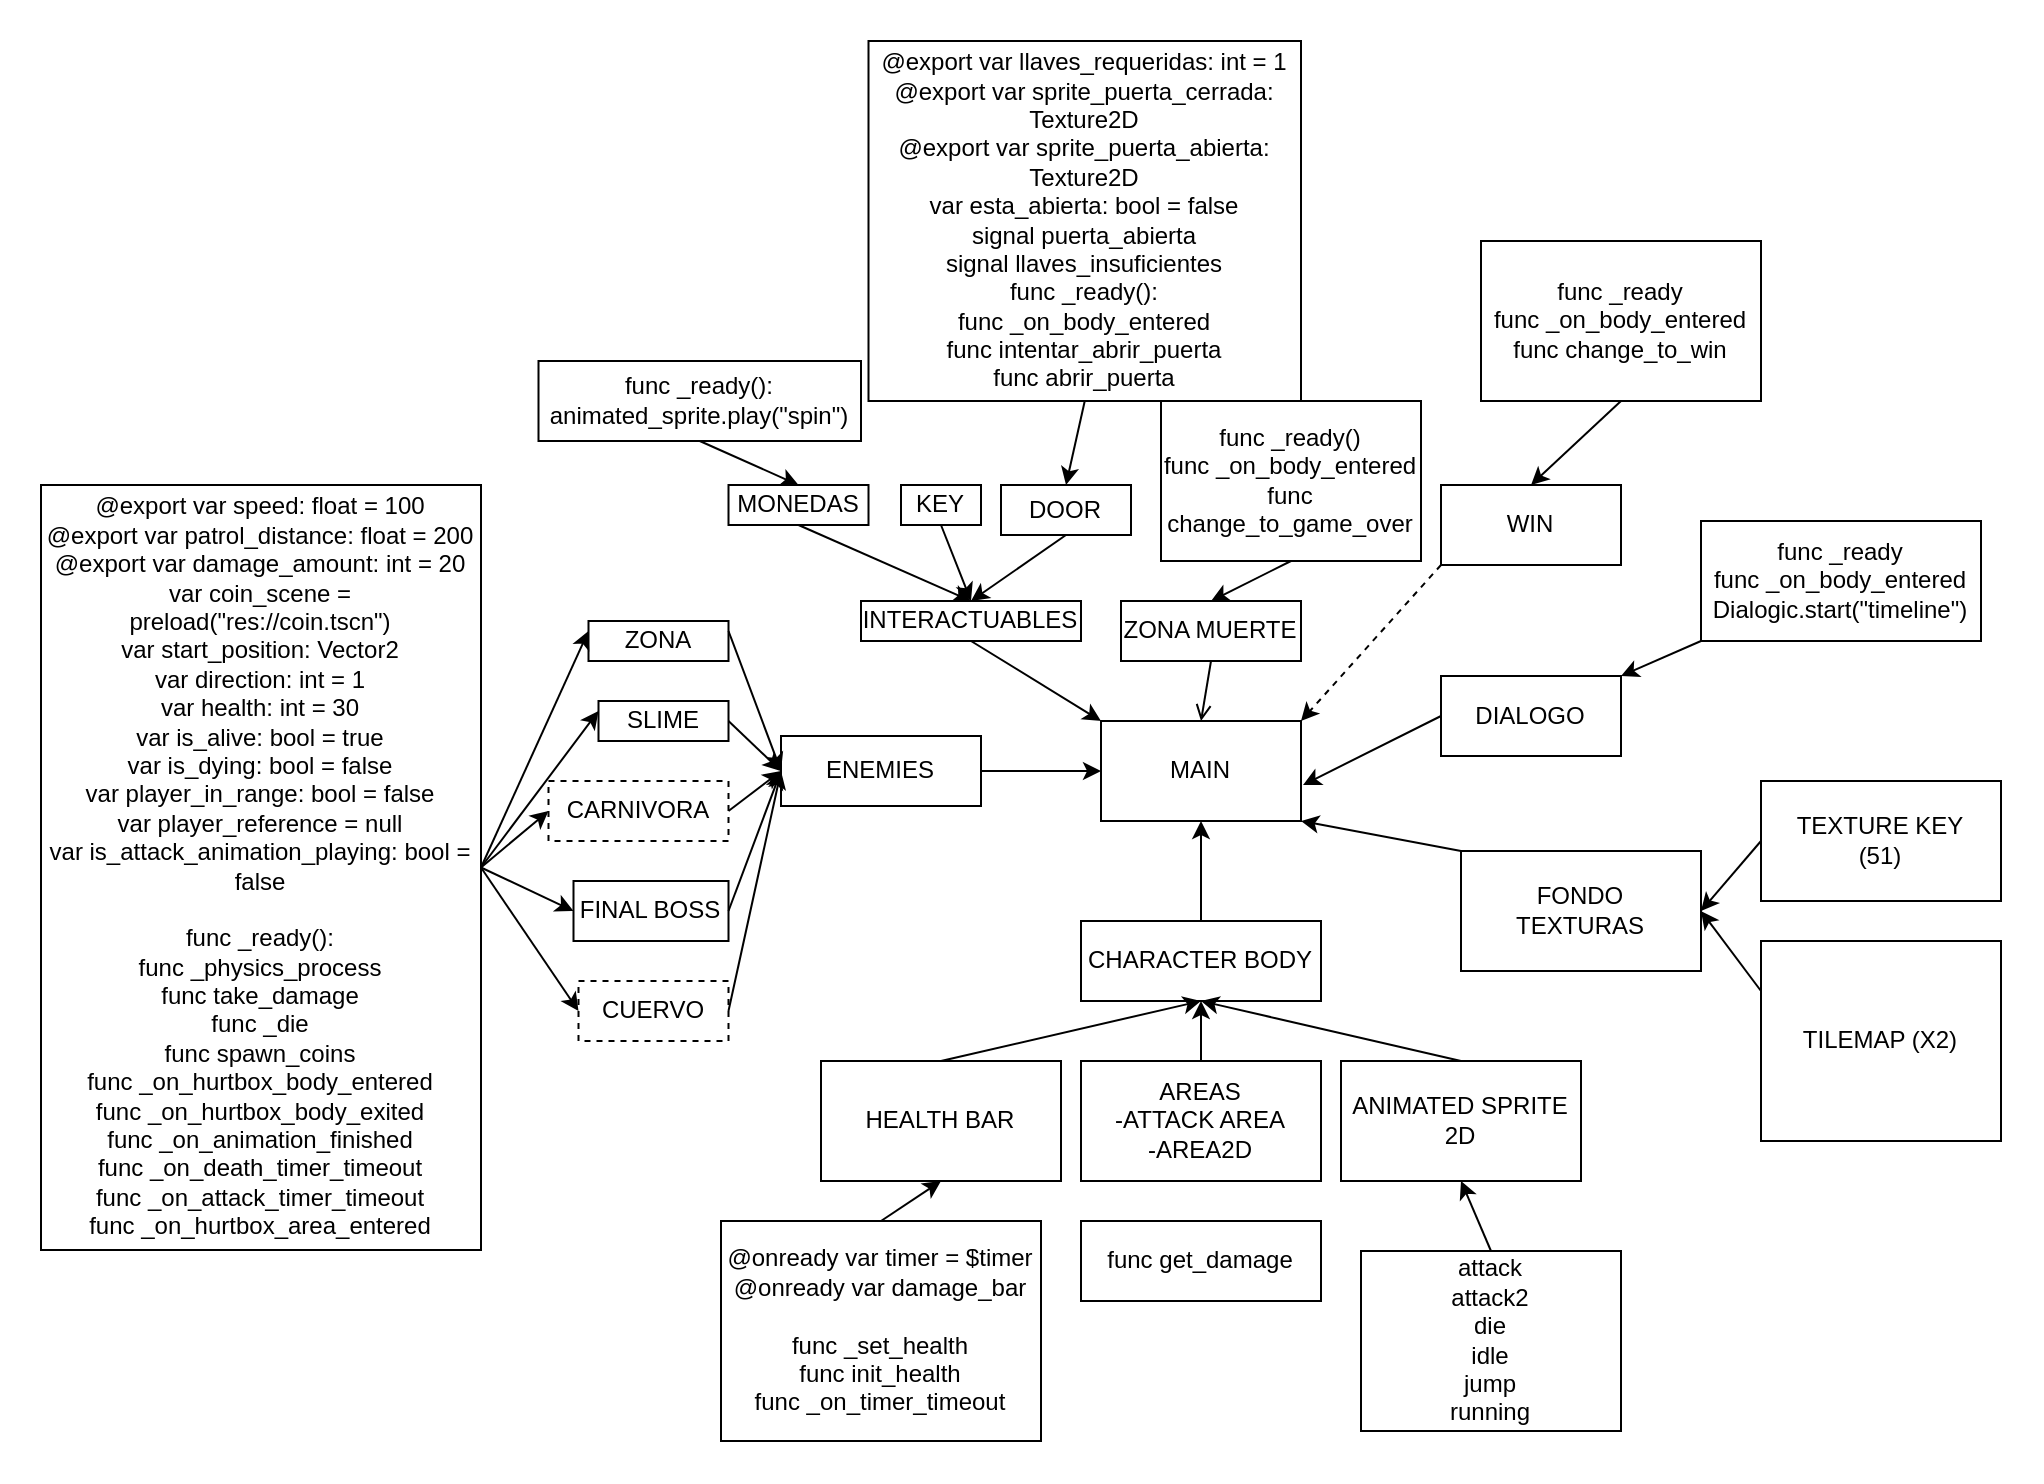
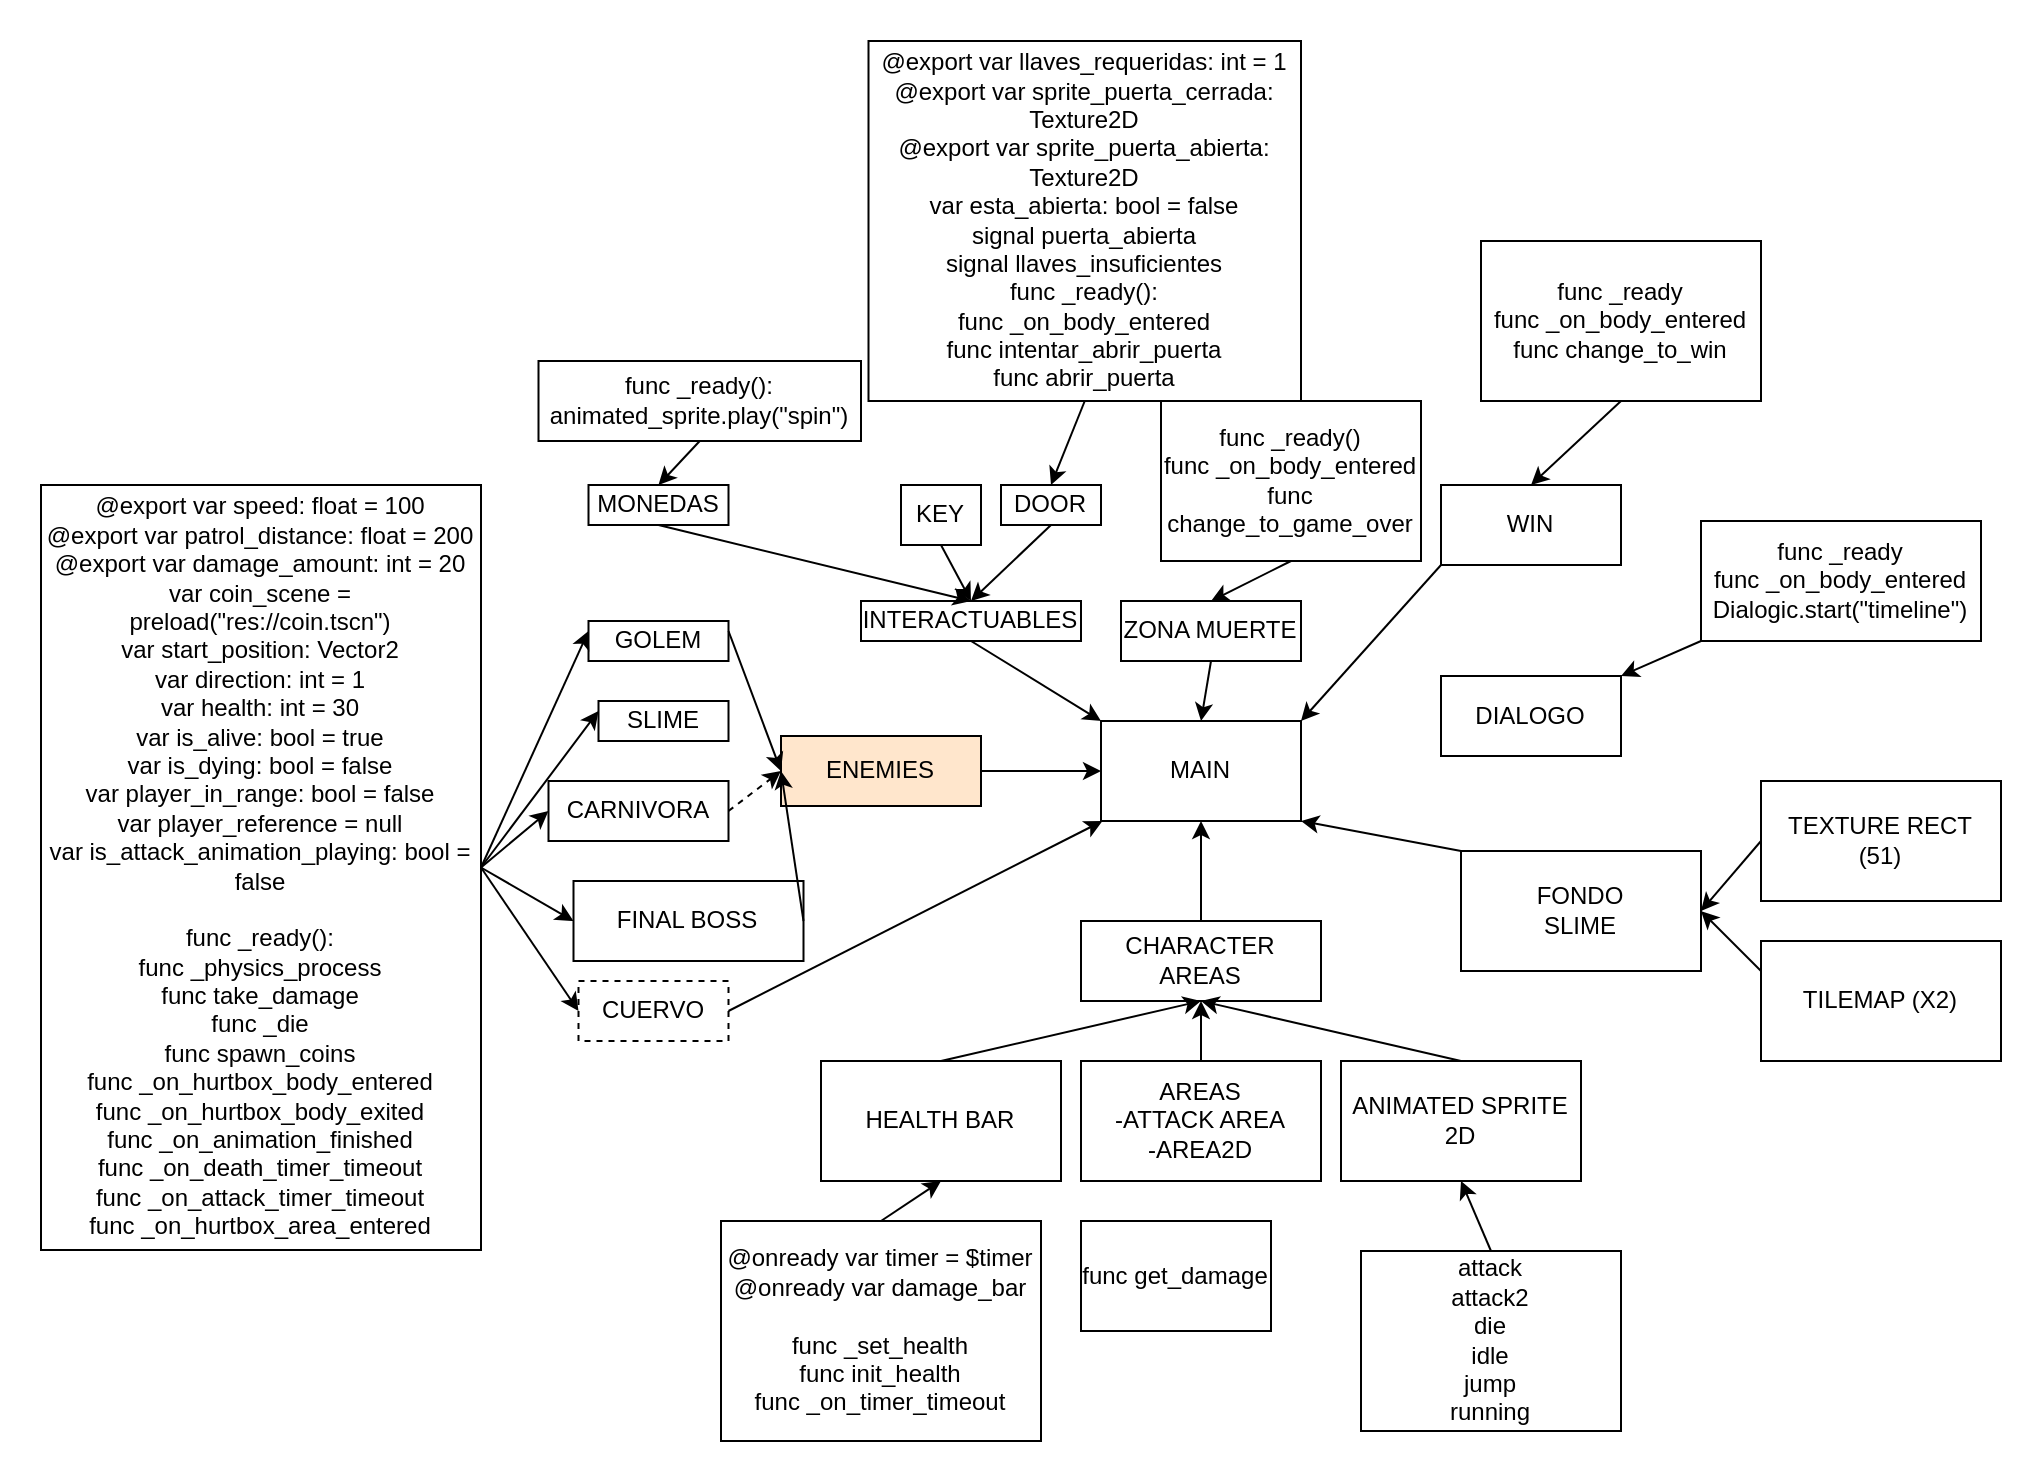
(799, 505) -> (659, 505)
(941, 505) -> (941, 515)
(1066, 510) -> (1051, 505)
(1375, 638) -> (1375, 638)
(659, 641) -> (659, 641)
(1203, 709) -> (1203, 706)
(750, 741) -> none
(1378, 747) -> none
(881, 771) -> (881, 771)
(748, 796) -> (748, 796)
(639, 811) -> (639, 811)
(1881, 841) -> (1881, 841)
(753, 898) -> (910, 919)
(651, 911) -> (689, 921)
(1581, 911) -> (1581, 911)
(1201, 961) -> (1201, 961)
(1881, 1041) -> (1881, 1001)
(1201, 1261) -> (1176, 1276)
